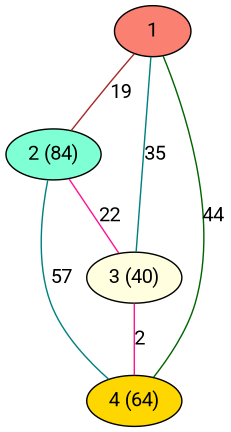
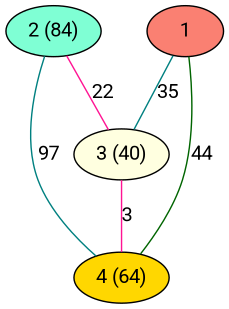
(102, 92) -> none
(62, 278) -> (49, 154)
(140, 339) -> (127, 216)
